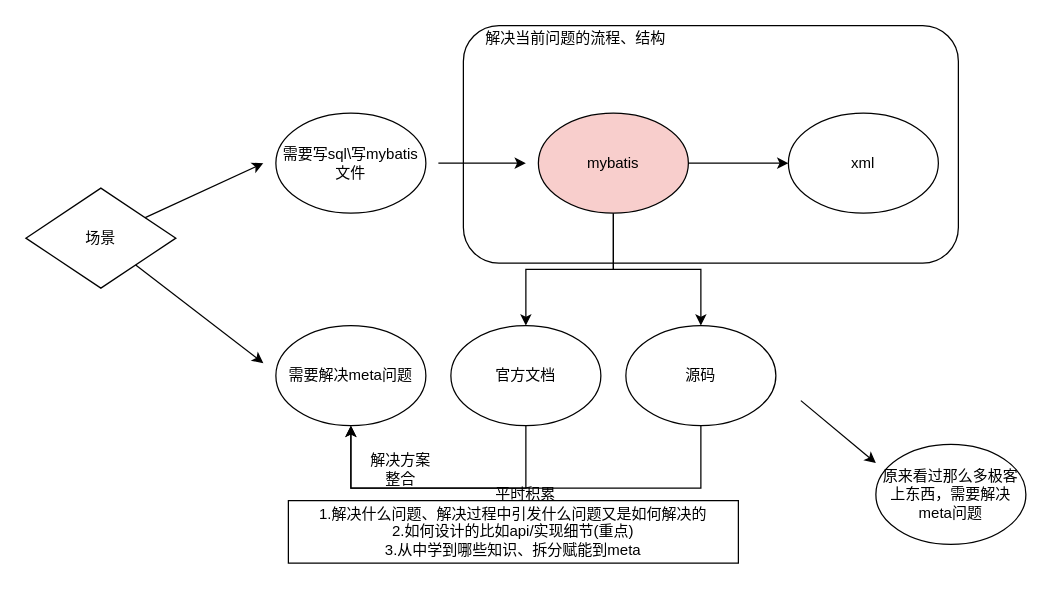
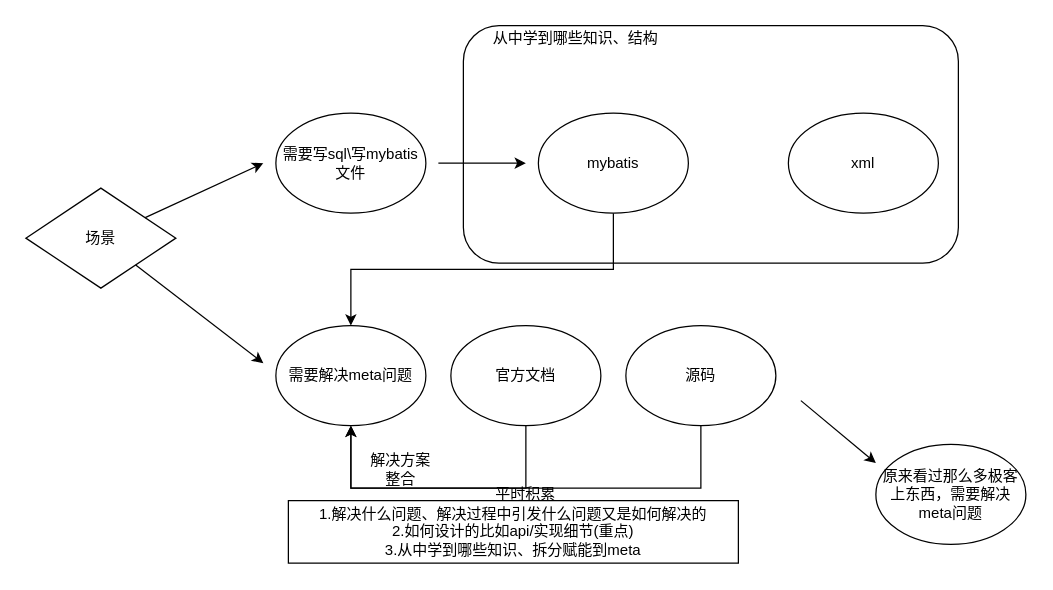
(576, 38) -> (576, 38)
(613, 163) -> (613, 163)
(734, 163) -> none
(683, 269) -> (413, 269)
(526, 295) -> none
